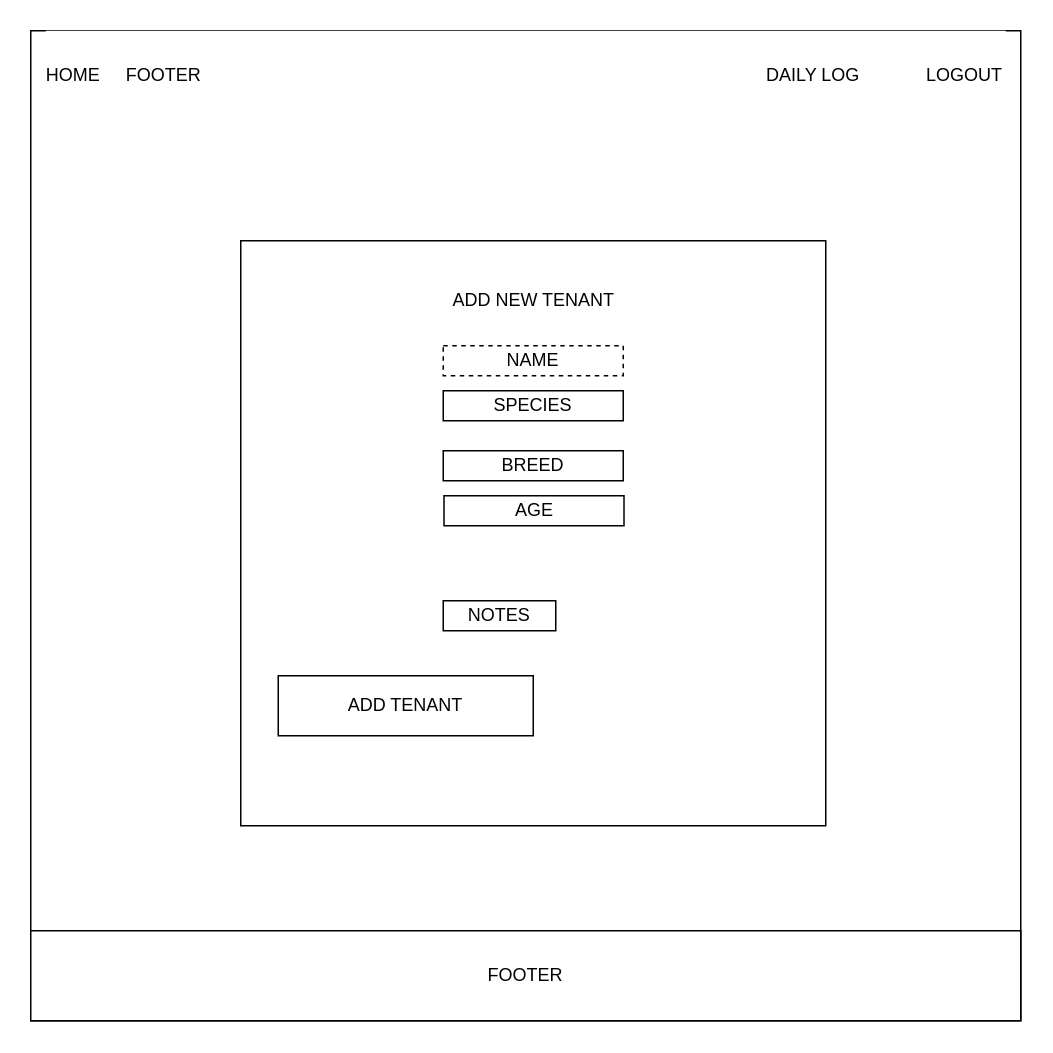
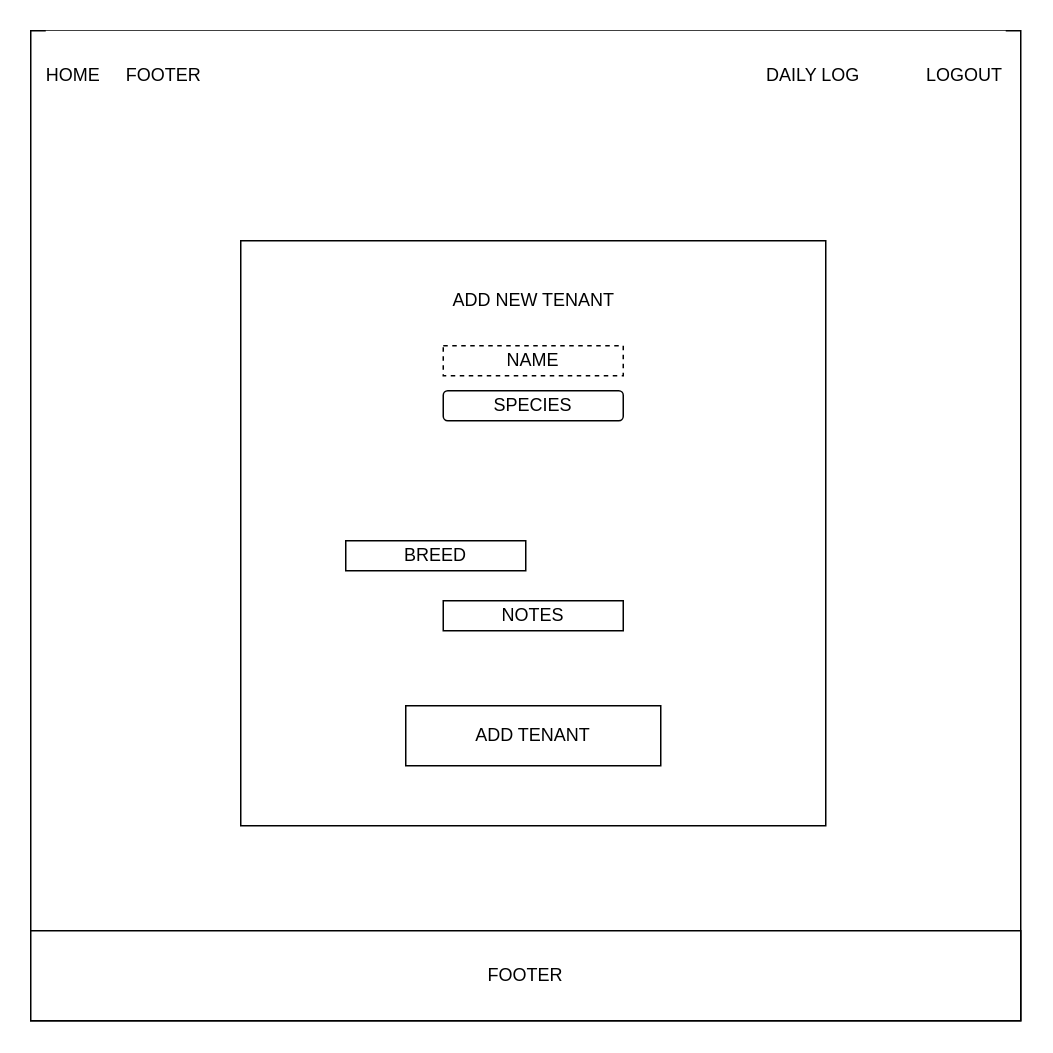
(533, 406) -> (533, 406)
(533, 466) -> (436, 556)
(534, 511) -> none
(500, 616) -> (533, 616)
(406, 706) -> (533, 736)
